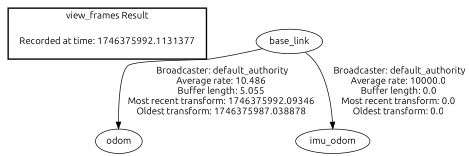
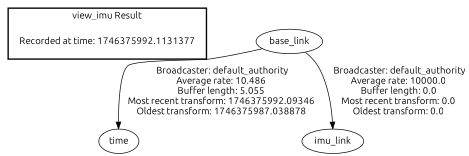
(107, 16) -> (107, 16)
(119, 141) -> (119, 141)
(333, 141) -> (333, 141)
